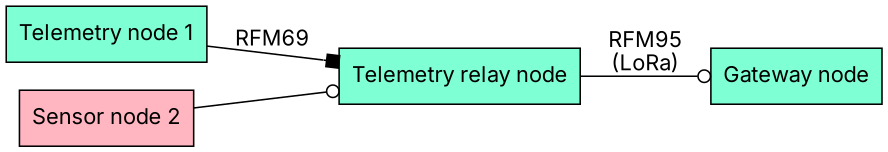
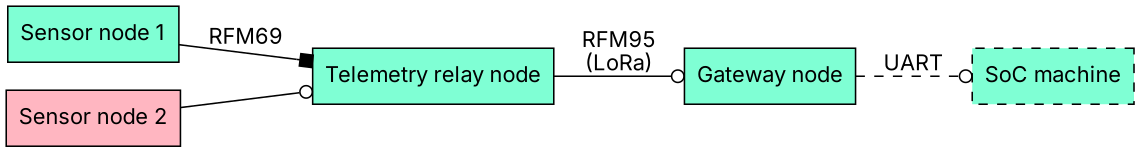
(107, 34) -> (93, 34)
none -> (1053, 76)
